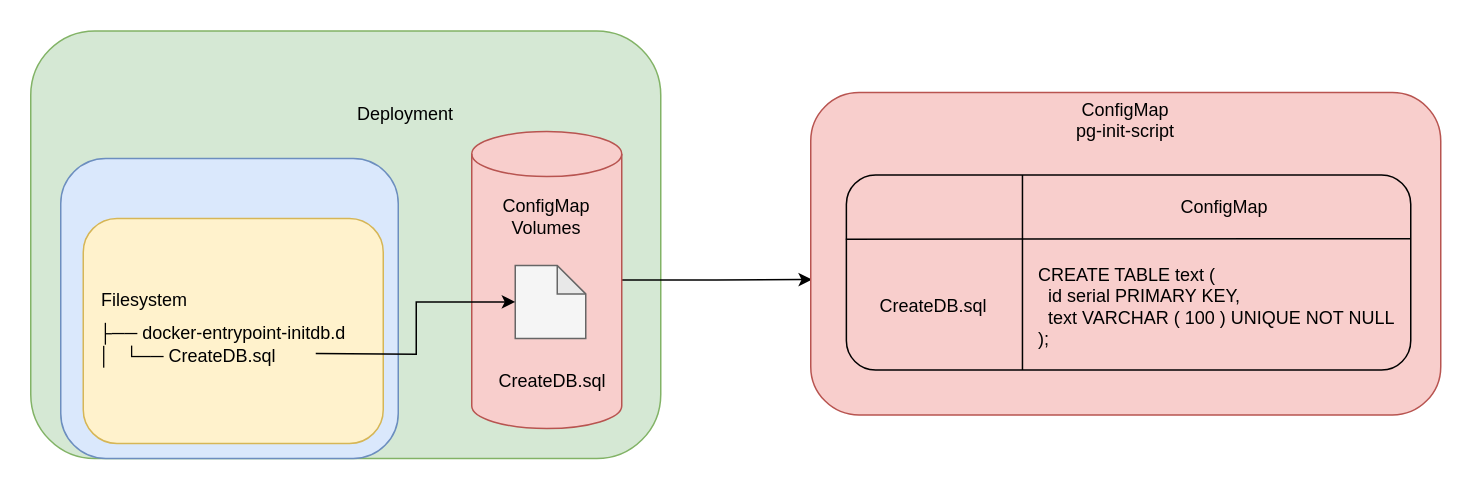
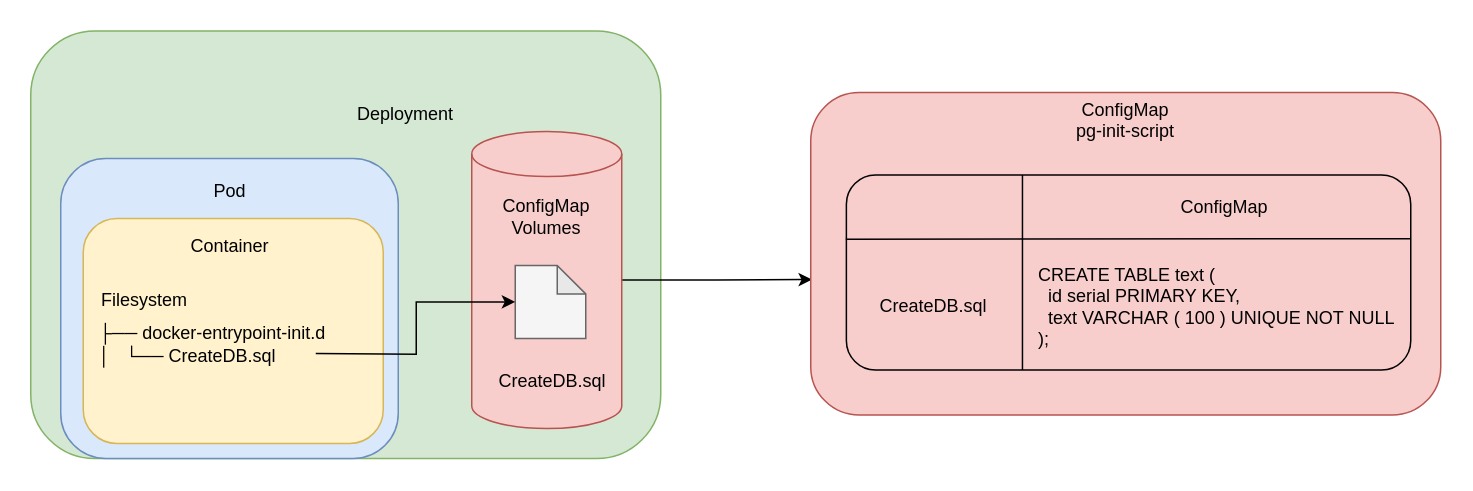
none -> (230, 191)
none -> (230, 247)
(238, 344) -> (229, 344)
